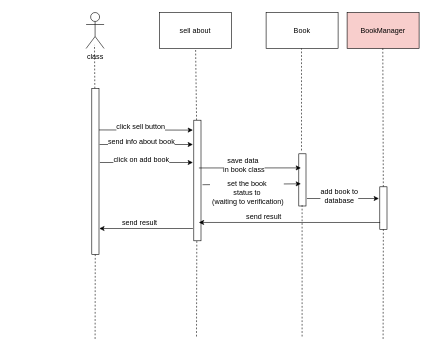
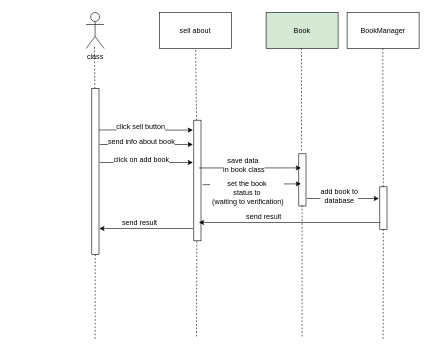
(302, 30) -> (302, 30)
(383, 30) -> (383, 30)
